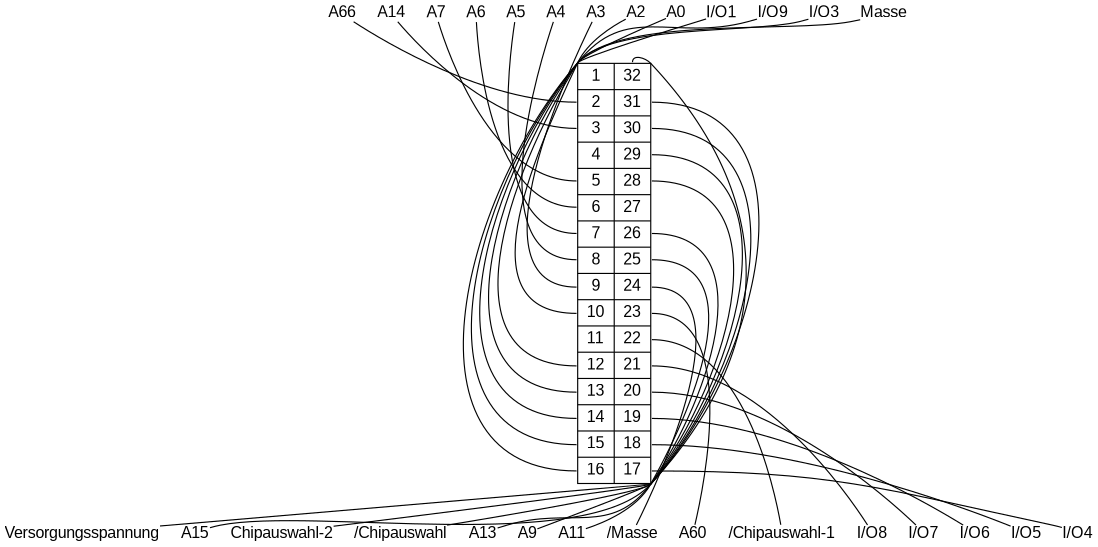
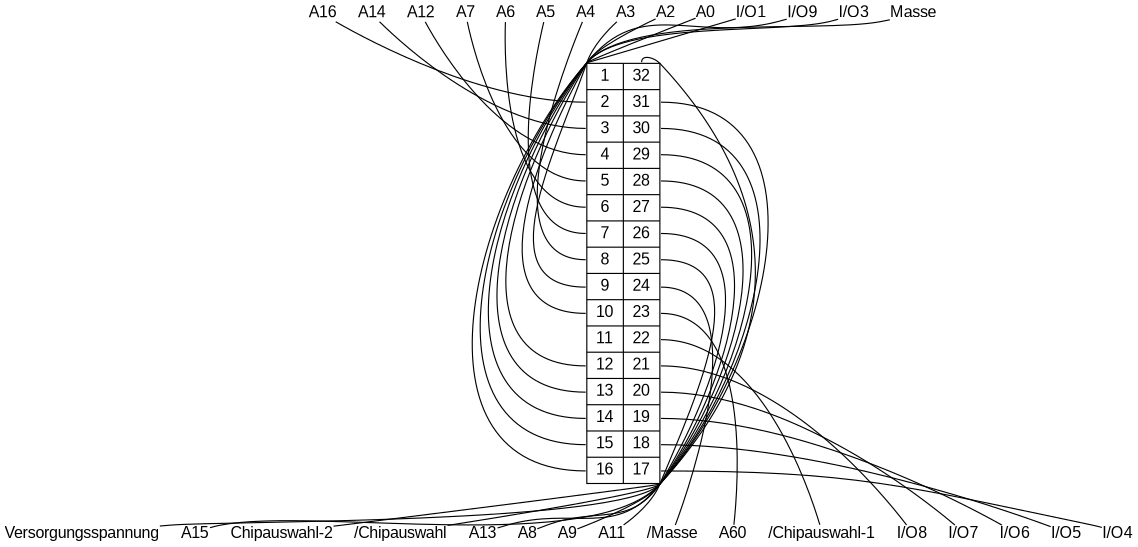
(342, 13) -> (323, 13)
none -> (421, 13)
none -> (527, 534)
